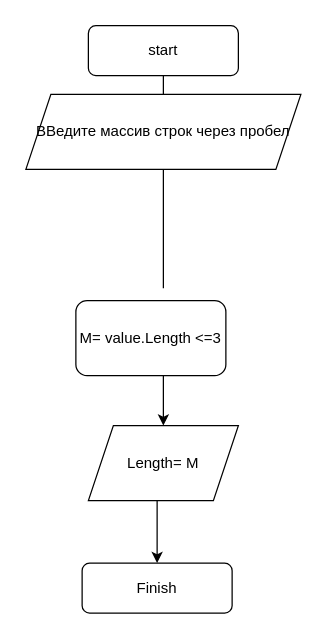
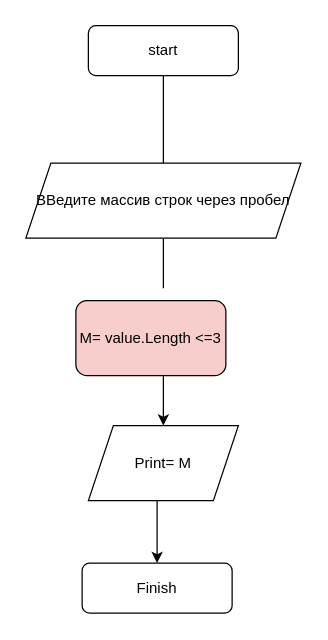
(163, 132) -> (163, 201)
(151, 338) -> (151, 338)
(163, 463) -> (163, 463)
